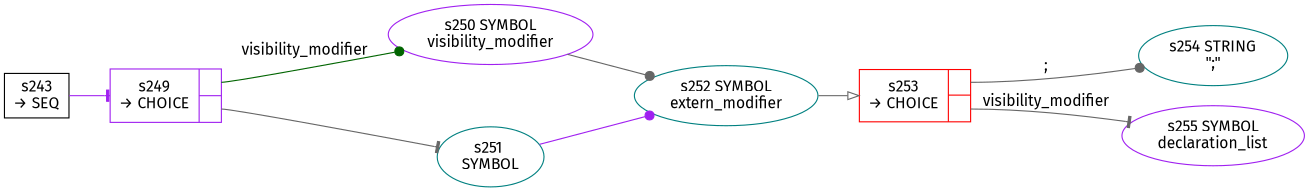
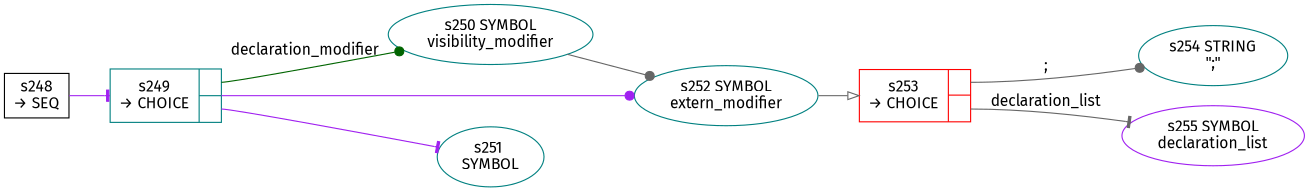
(491, 34) -> (491, 34)
(305, 51) -> (305, 51)
(37, 96) -> (37, 96)
(166, 96) -> (166, 96)
(1046, 102) -> (1046, 102)
(328, 127) -> (328, 127)
(592, 130) -> (423, 96)
